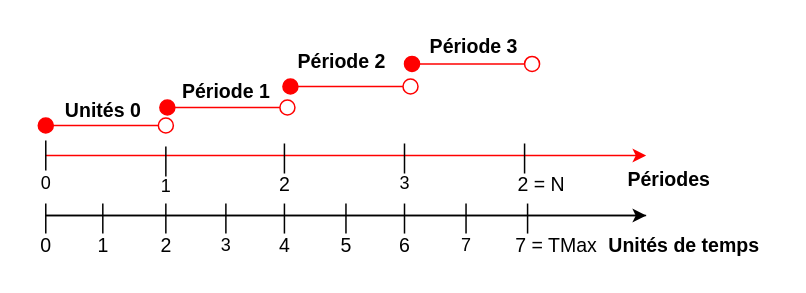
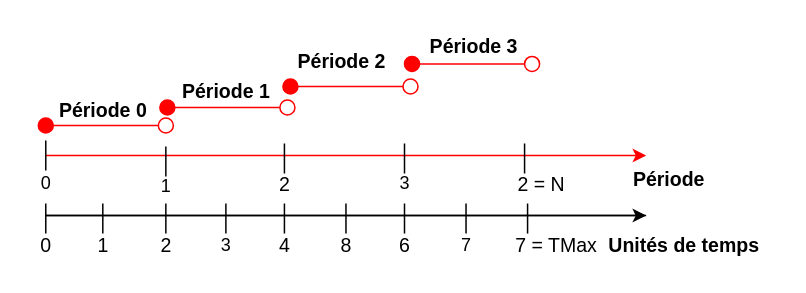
(104, 110) -> (104, 110)
(669, 179) -> (669, 179)
(347, 245) -> (347, 245)
